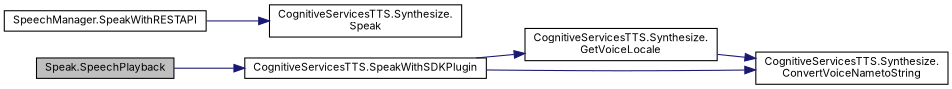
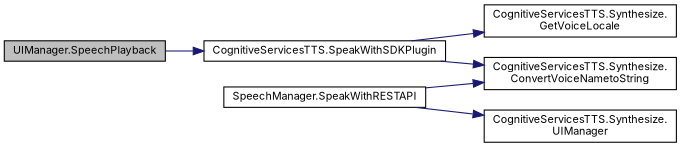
(366, 21) -> (580, 126)
(731, 56) -> (450, 86)
(105, 68) -> (85, 51)
